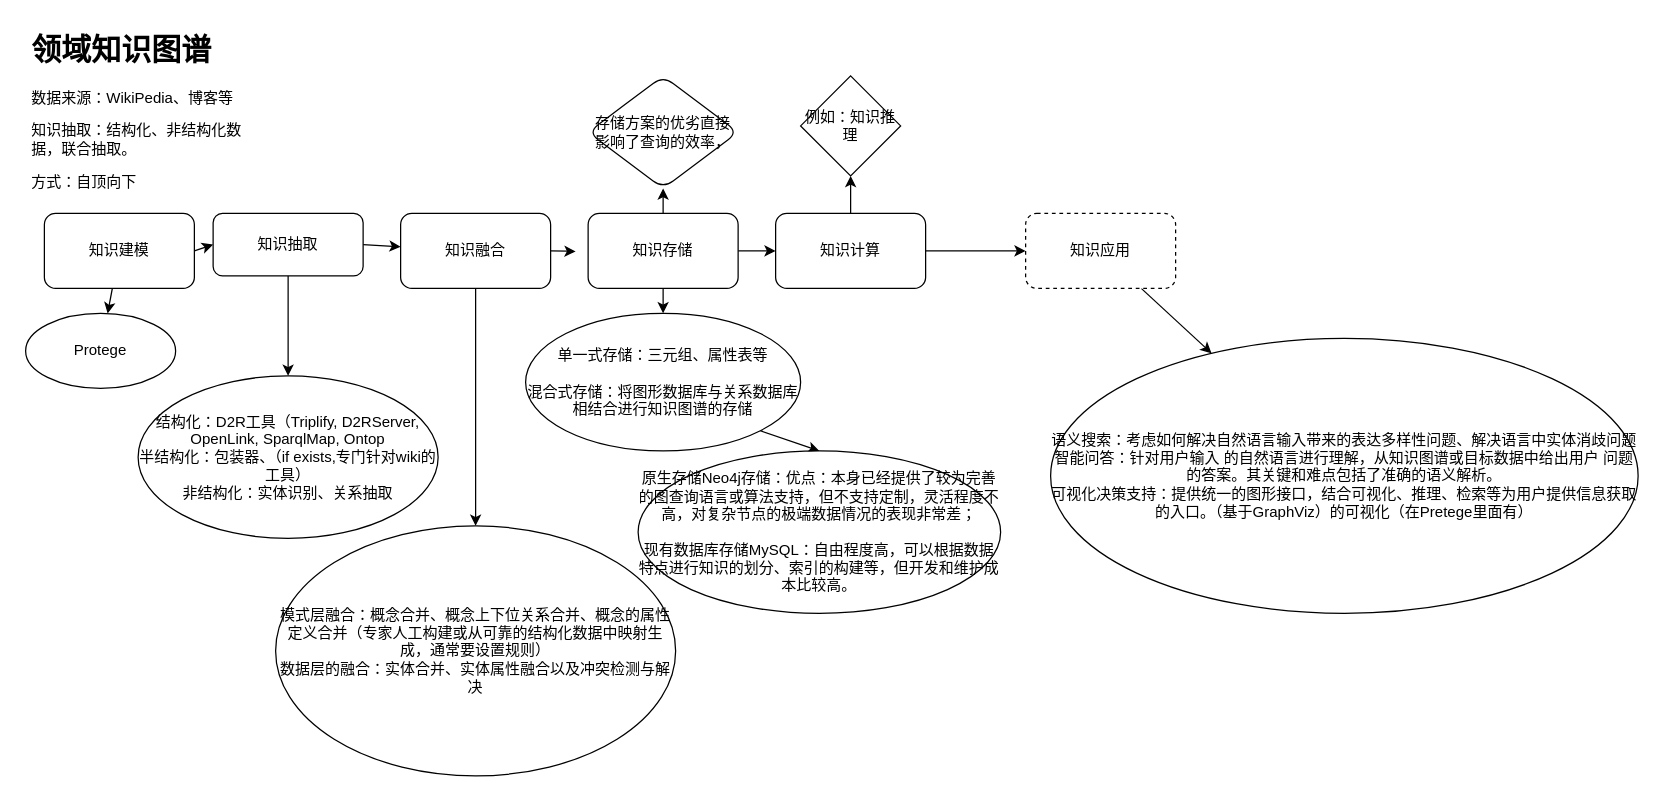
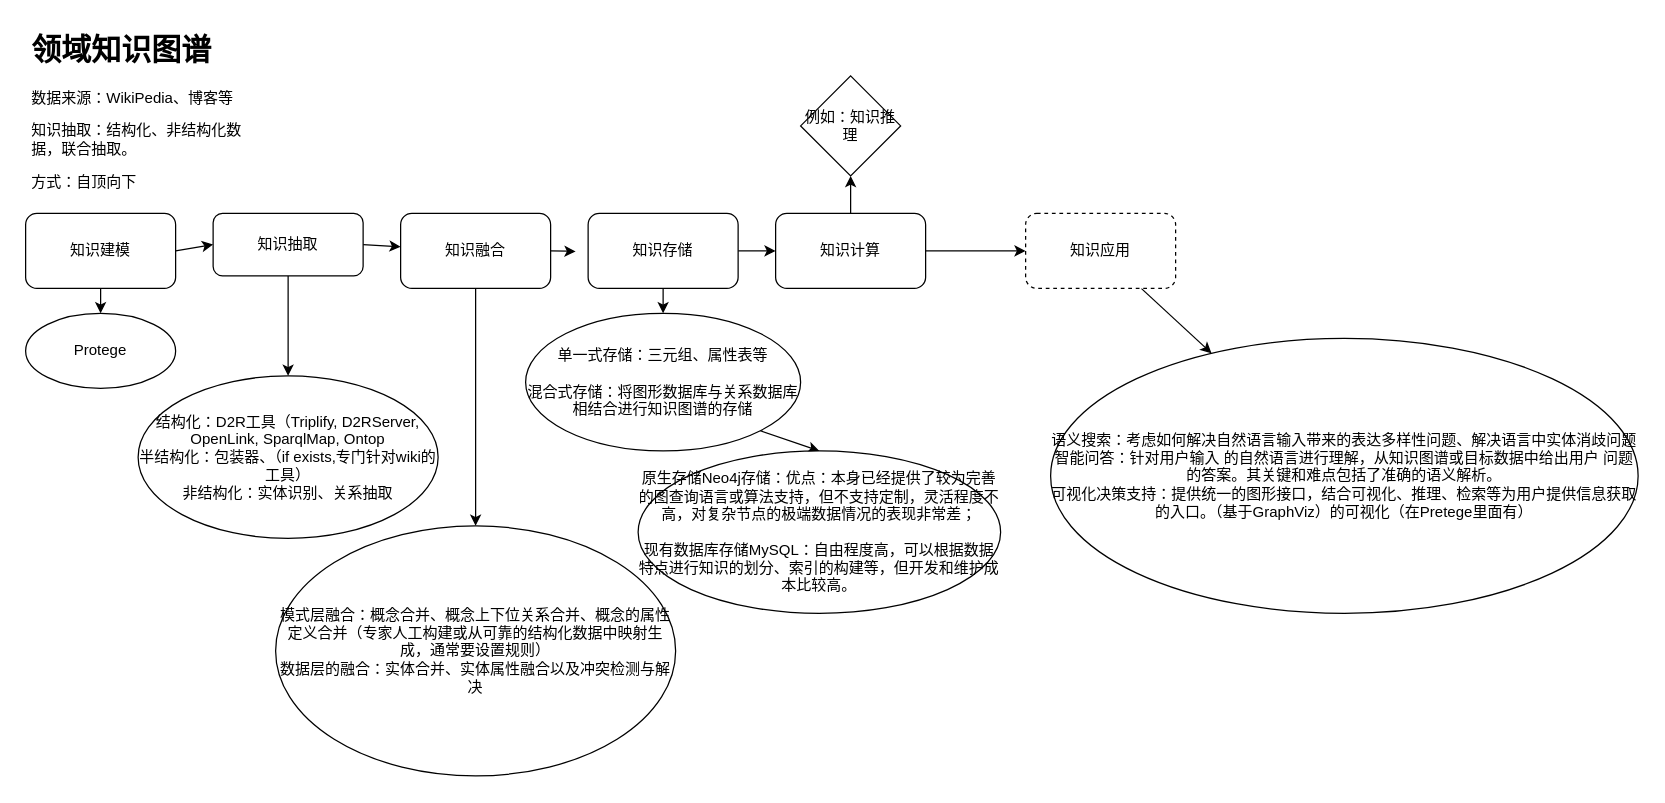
(663, 132) -> none
(663, 205) -> none
(119, 251) -> (101, 251)
